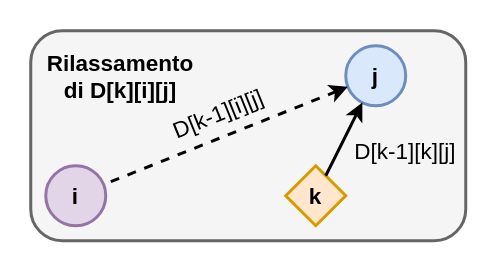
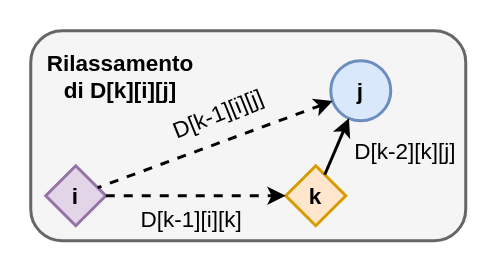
(376, 76) -> (361, 91)
(406, 151) -> (406, 151)
(76, 196) -> (76, 196)
none -> (188, 196)
none -> (192, 218)
